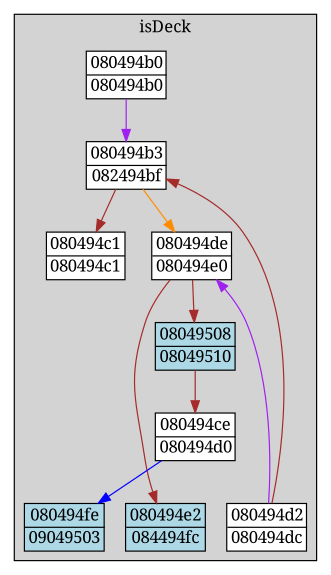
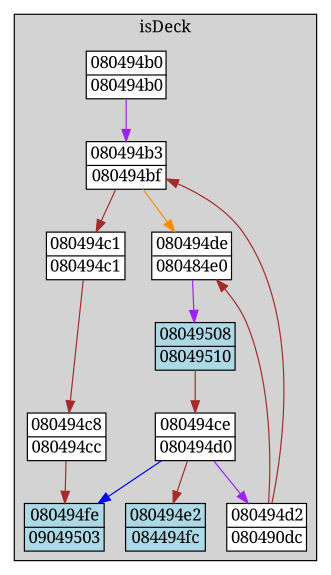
(127, 176) -> (127, 176)
(192, 267) -> (192, 267)
(193, 295) -> (193, 295)
(135, 383) -> (182, 476)
(265, 392) -> (265, 392)
none -> (67, 437)
none -> (227, 477)
(267, 538) -> (267, 538)
